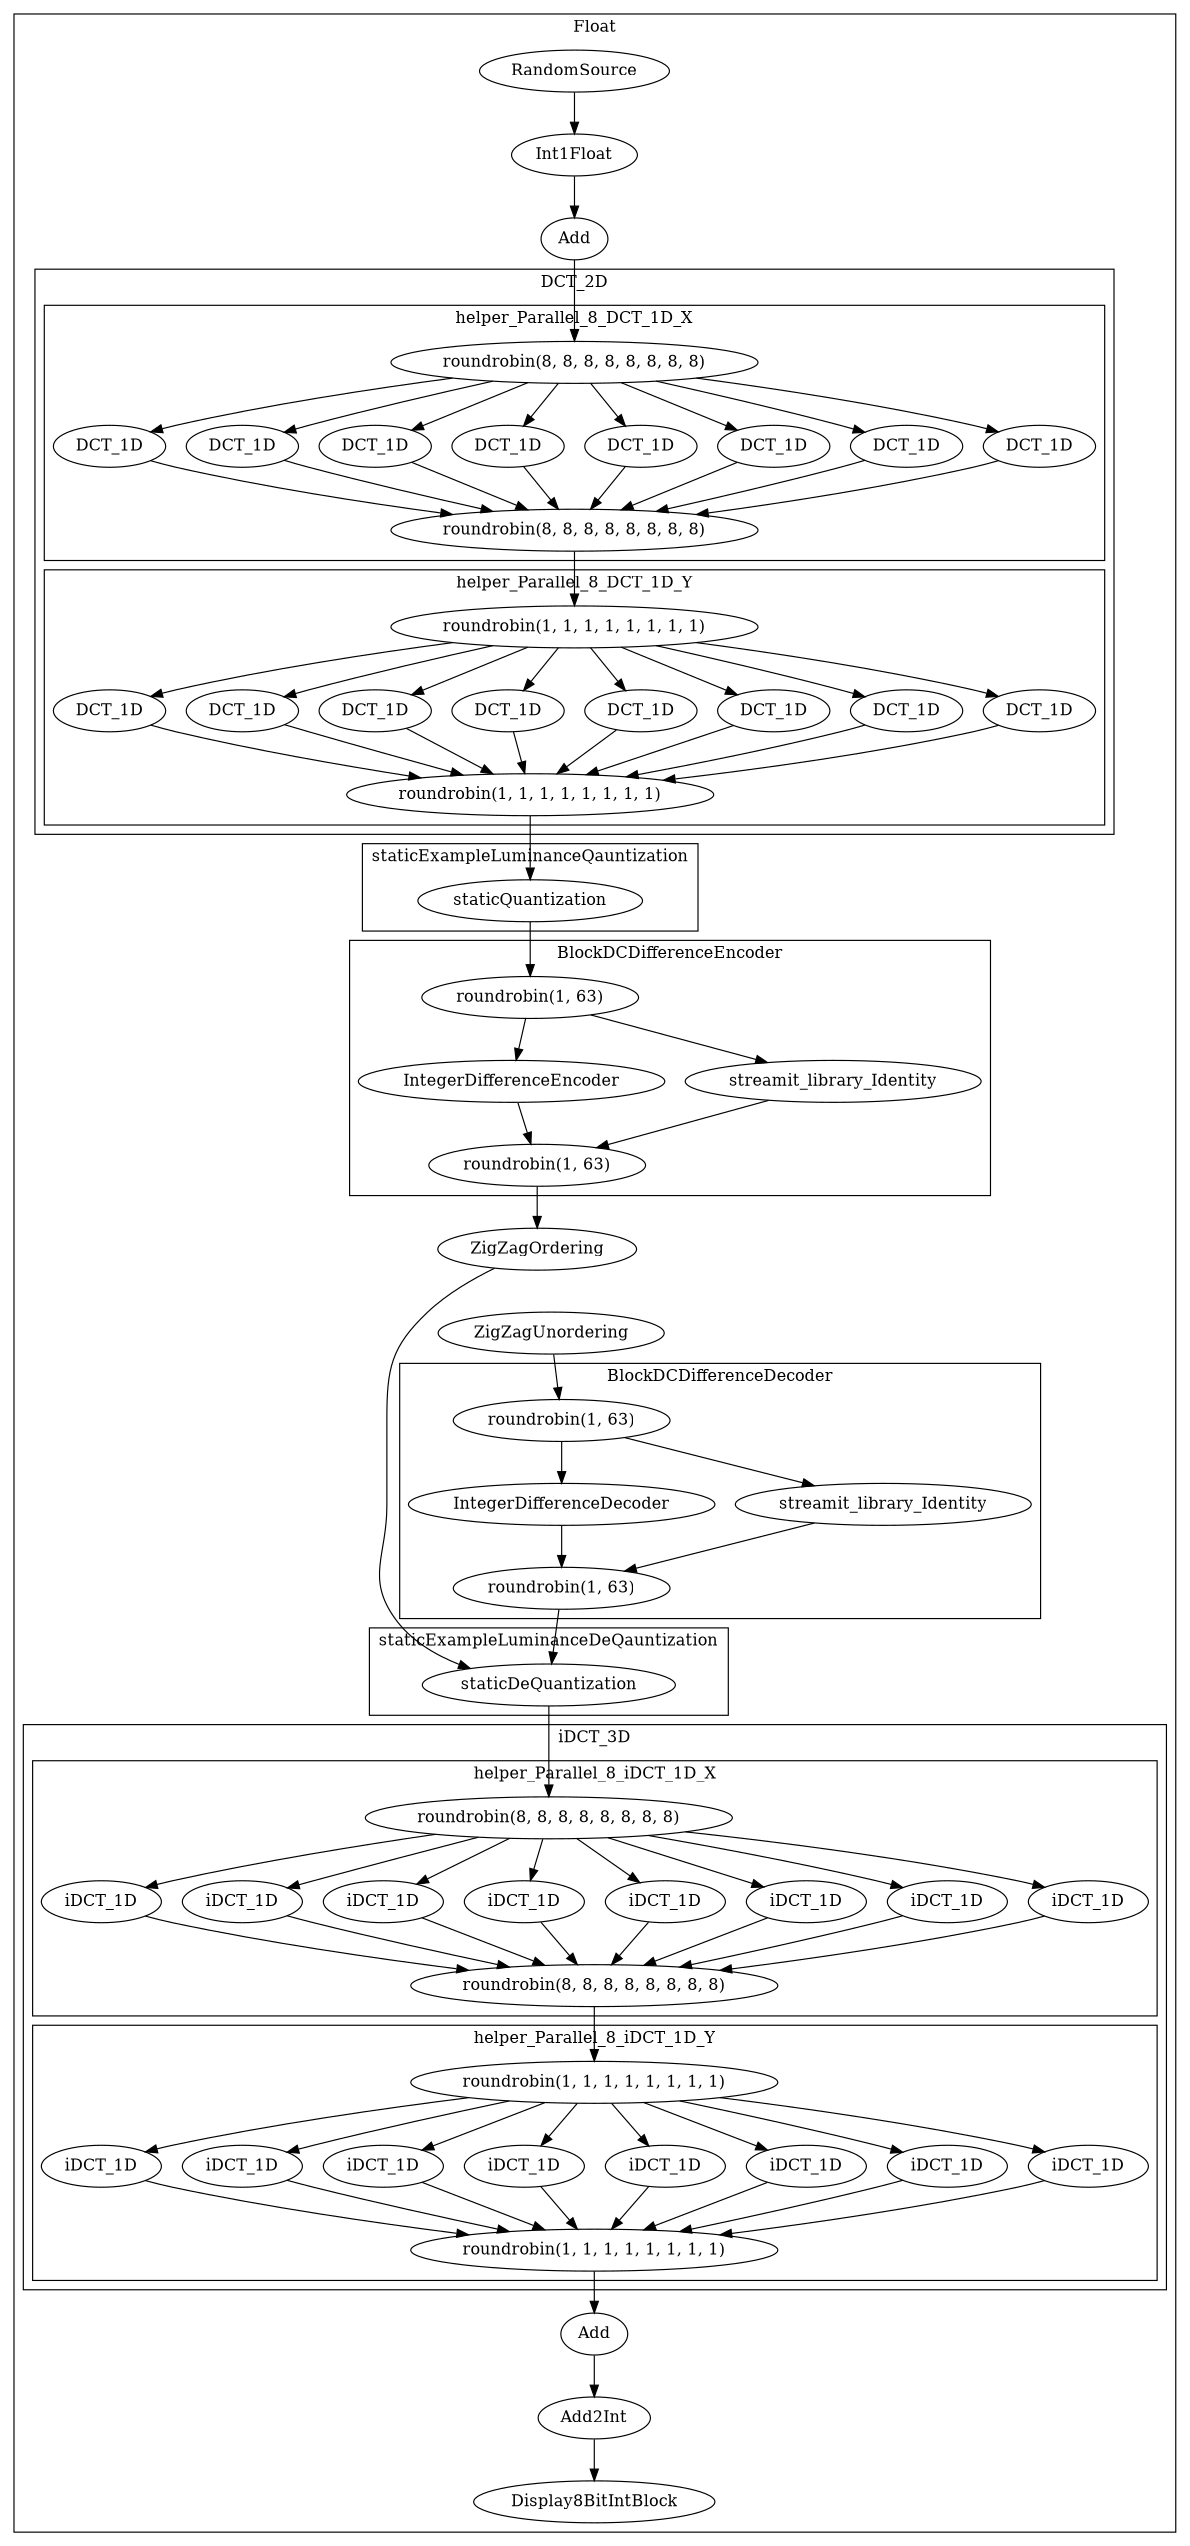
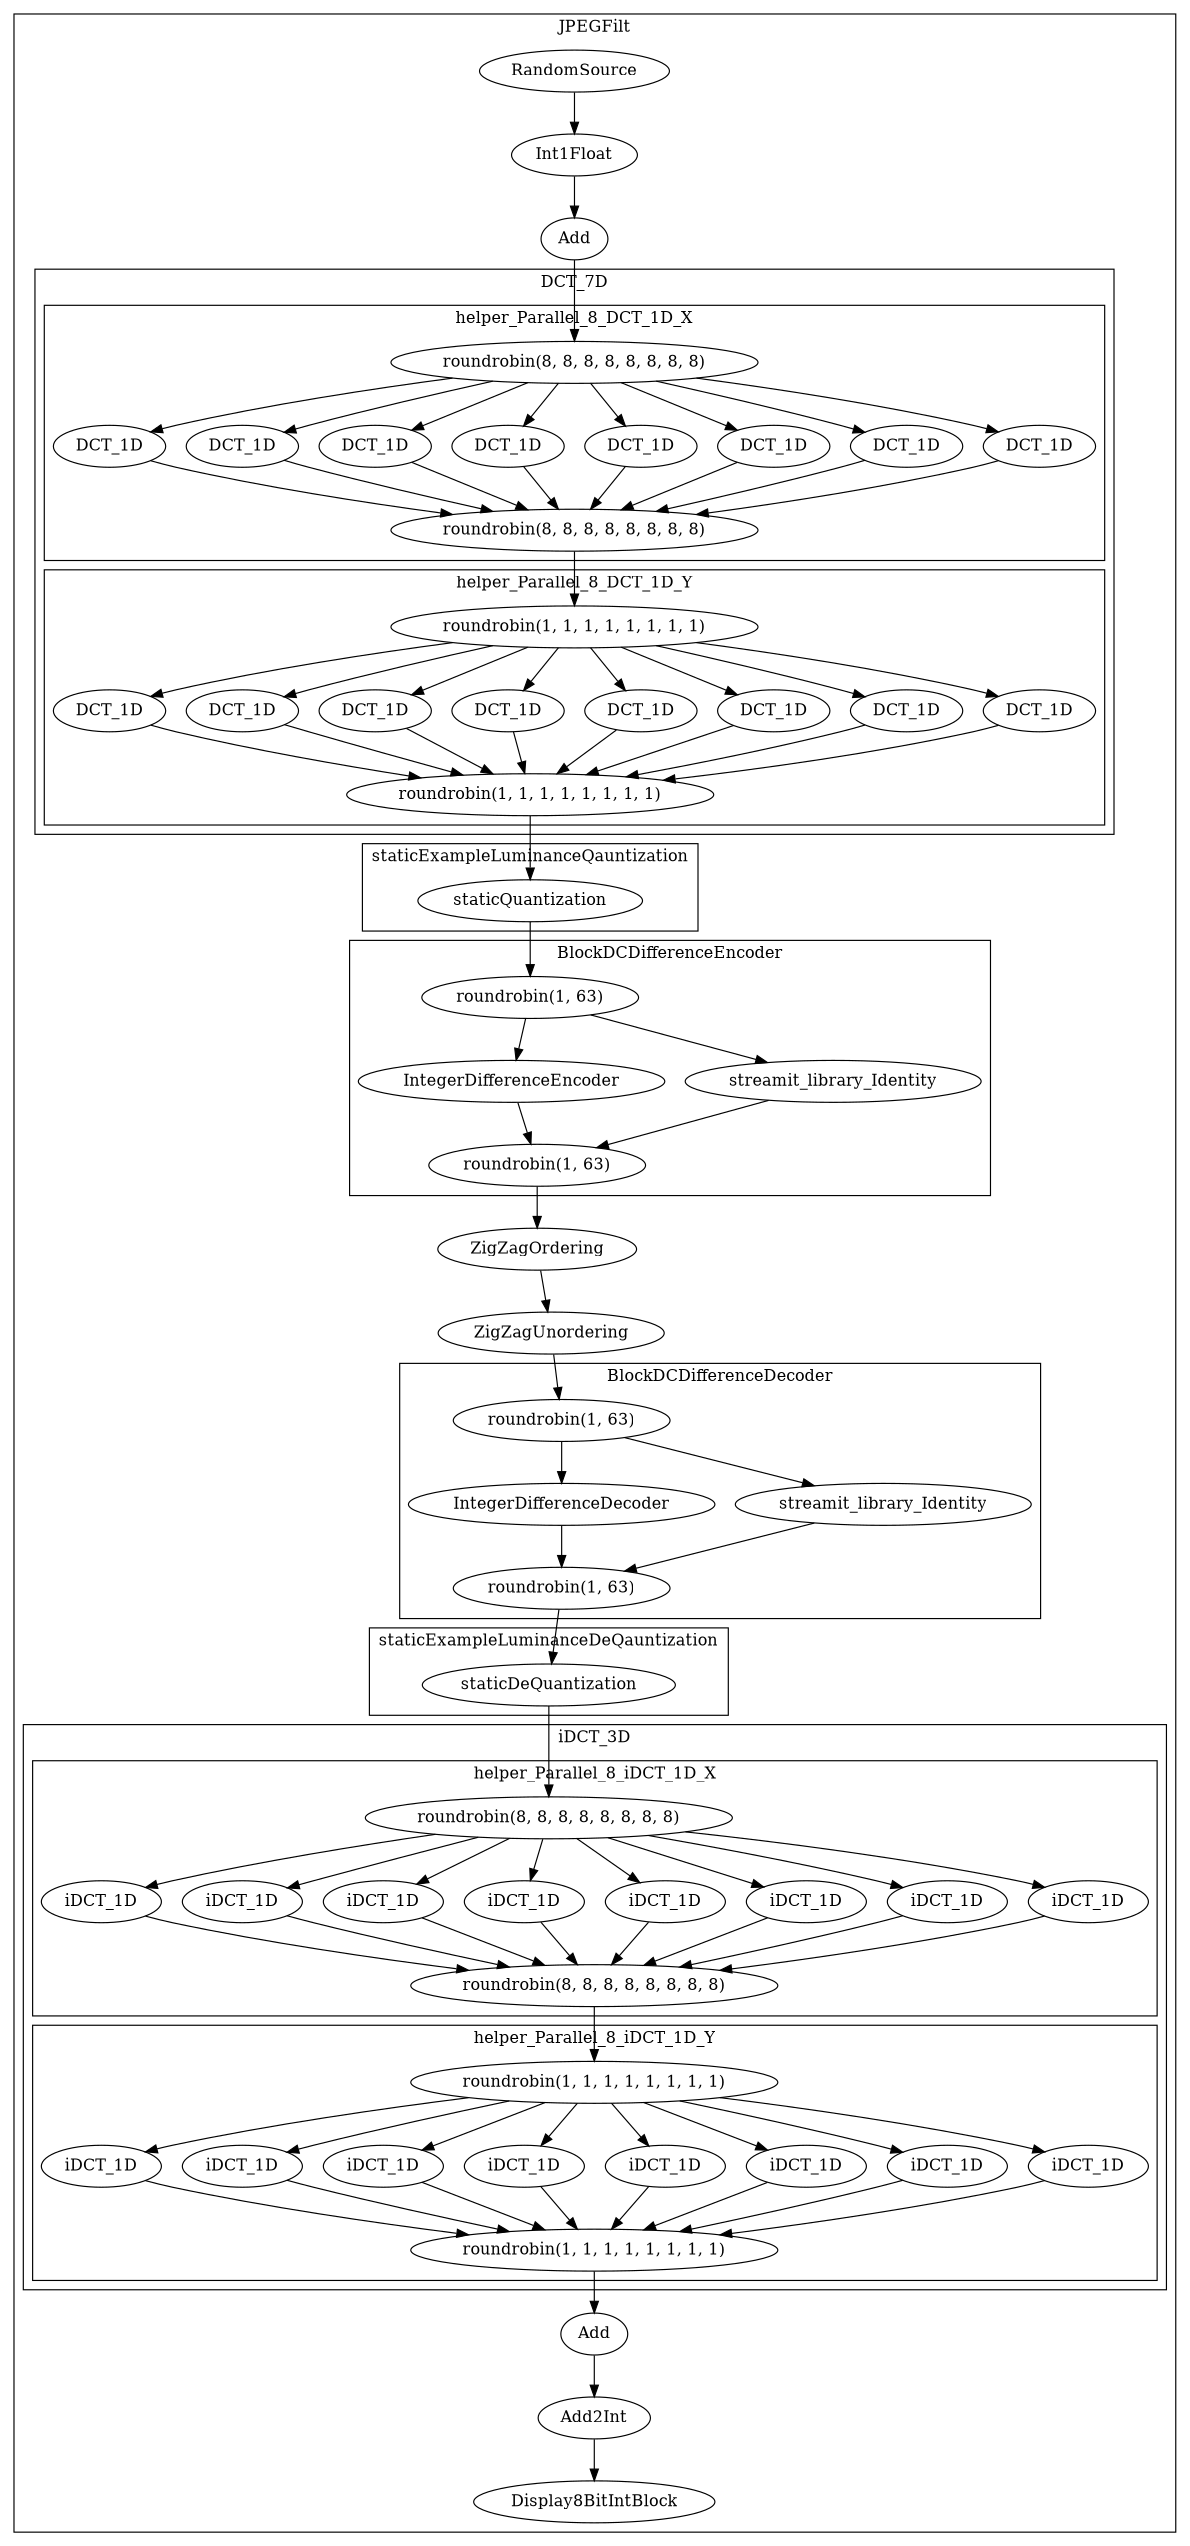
(595, 27) -> (595, 27)
(574, 283) -> (574, 283)
(387, 1461) -> (543, 1285)
